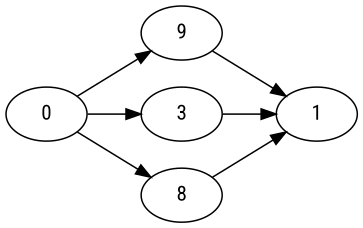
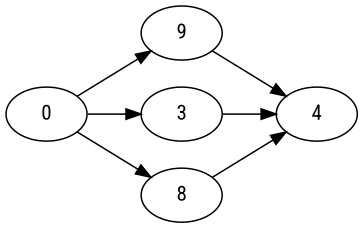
(317, 114) -> (317, 114)
